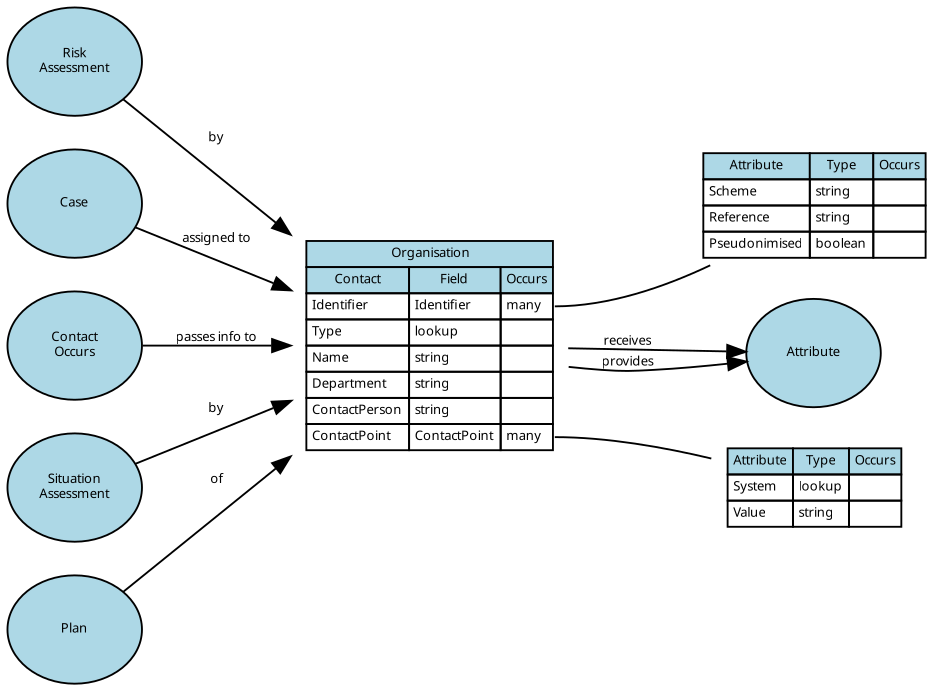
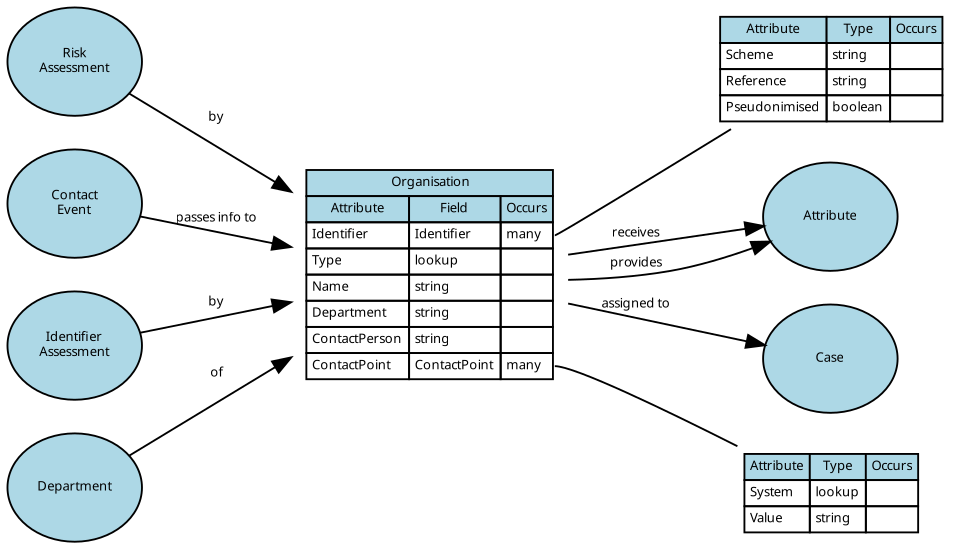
(204, 255) -> (657, 322)
(358, 279) -> (358, 208)
(75, 346) -> (75, 204)
(75, 488) -> (75, 346)
(75, 630) -> (75, 488)
